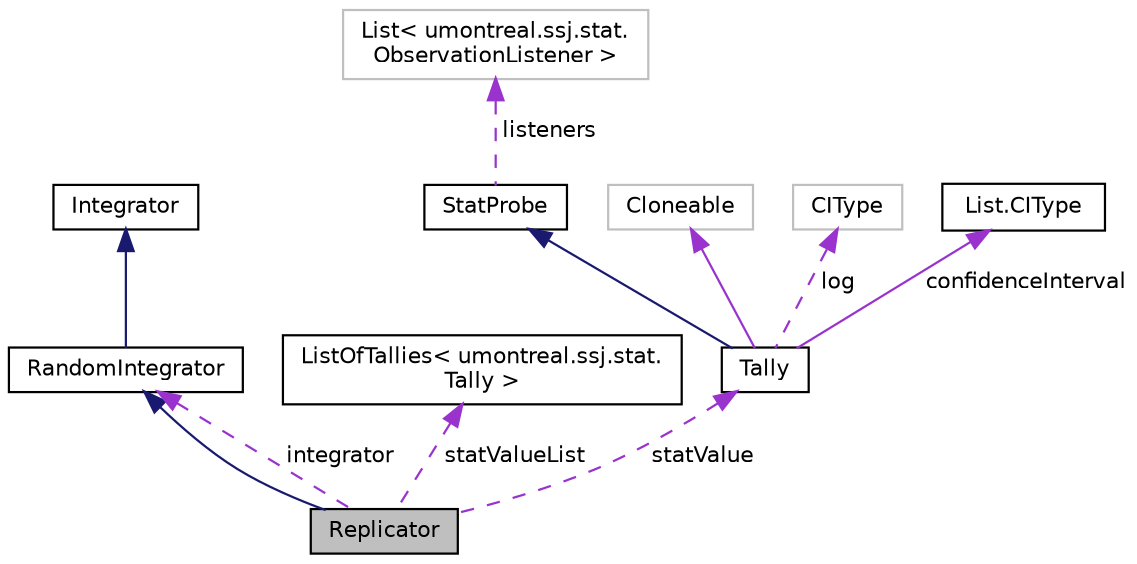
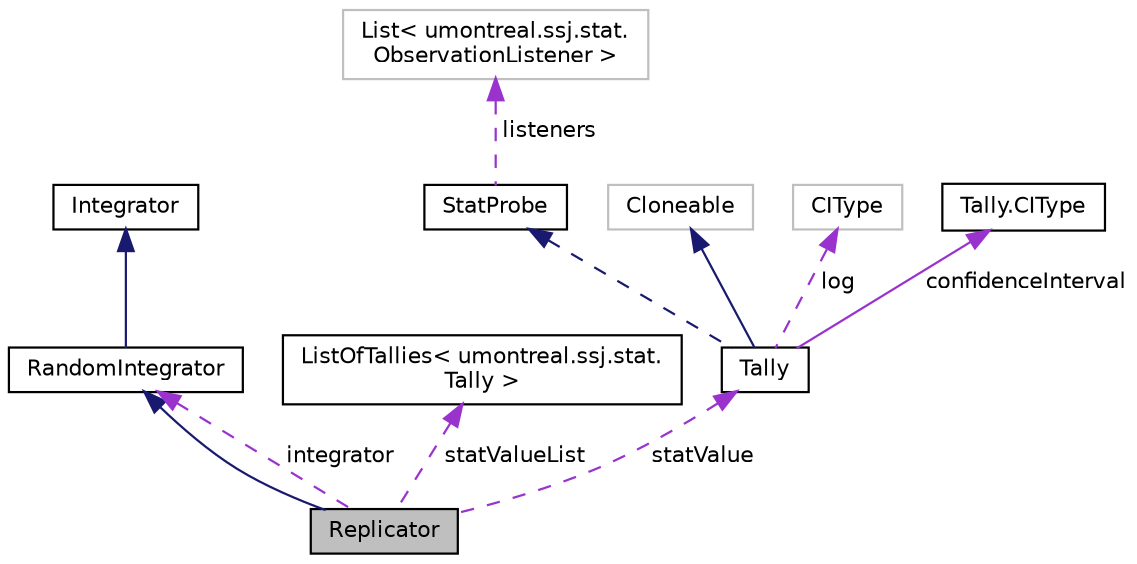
(1024, 207) -> (1024, 207)
(640, 294) -> (640, 294)
(728, 298) -> (728, 298)
